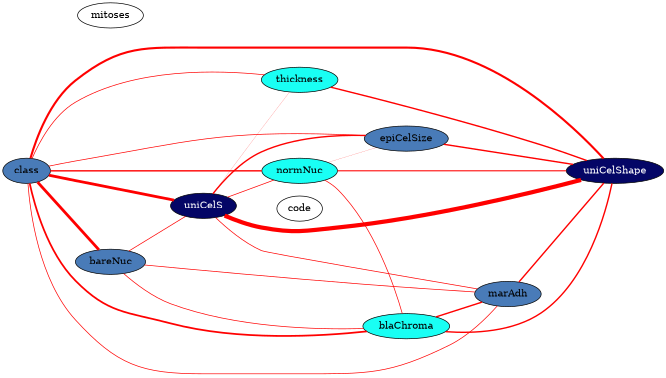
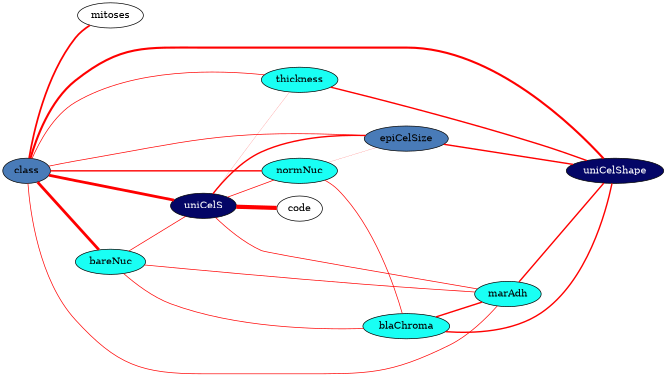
(452, 171) -> none
(403, 219) -> (257, 207)
(110, 262) -> (110, 262)
(508, 294) -> (508, 294)
(162, 321) -> (49, 86)
